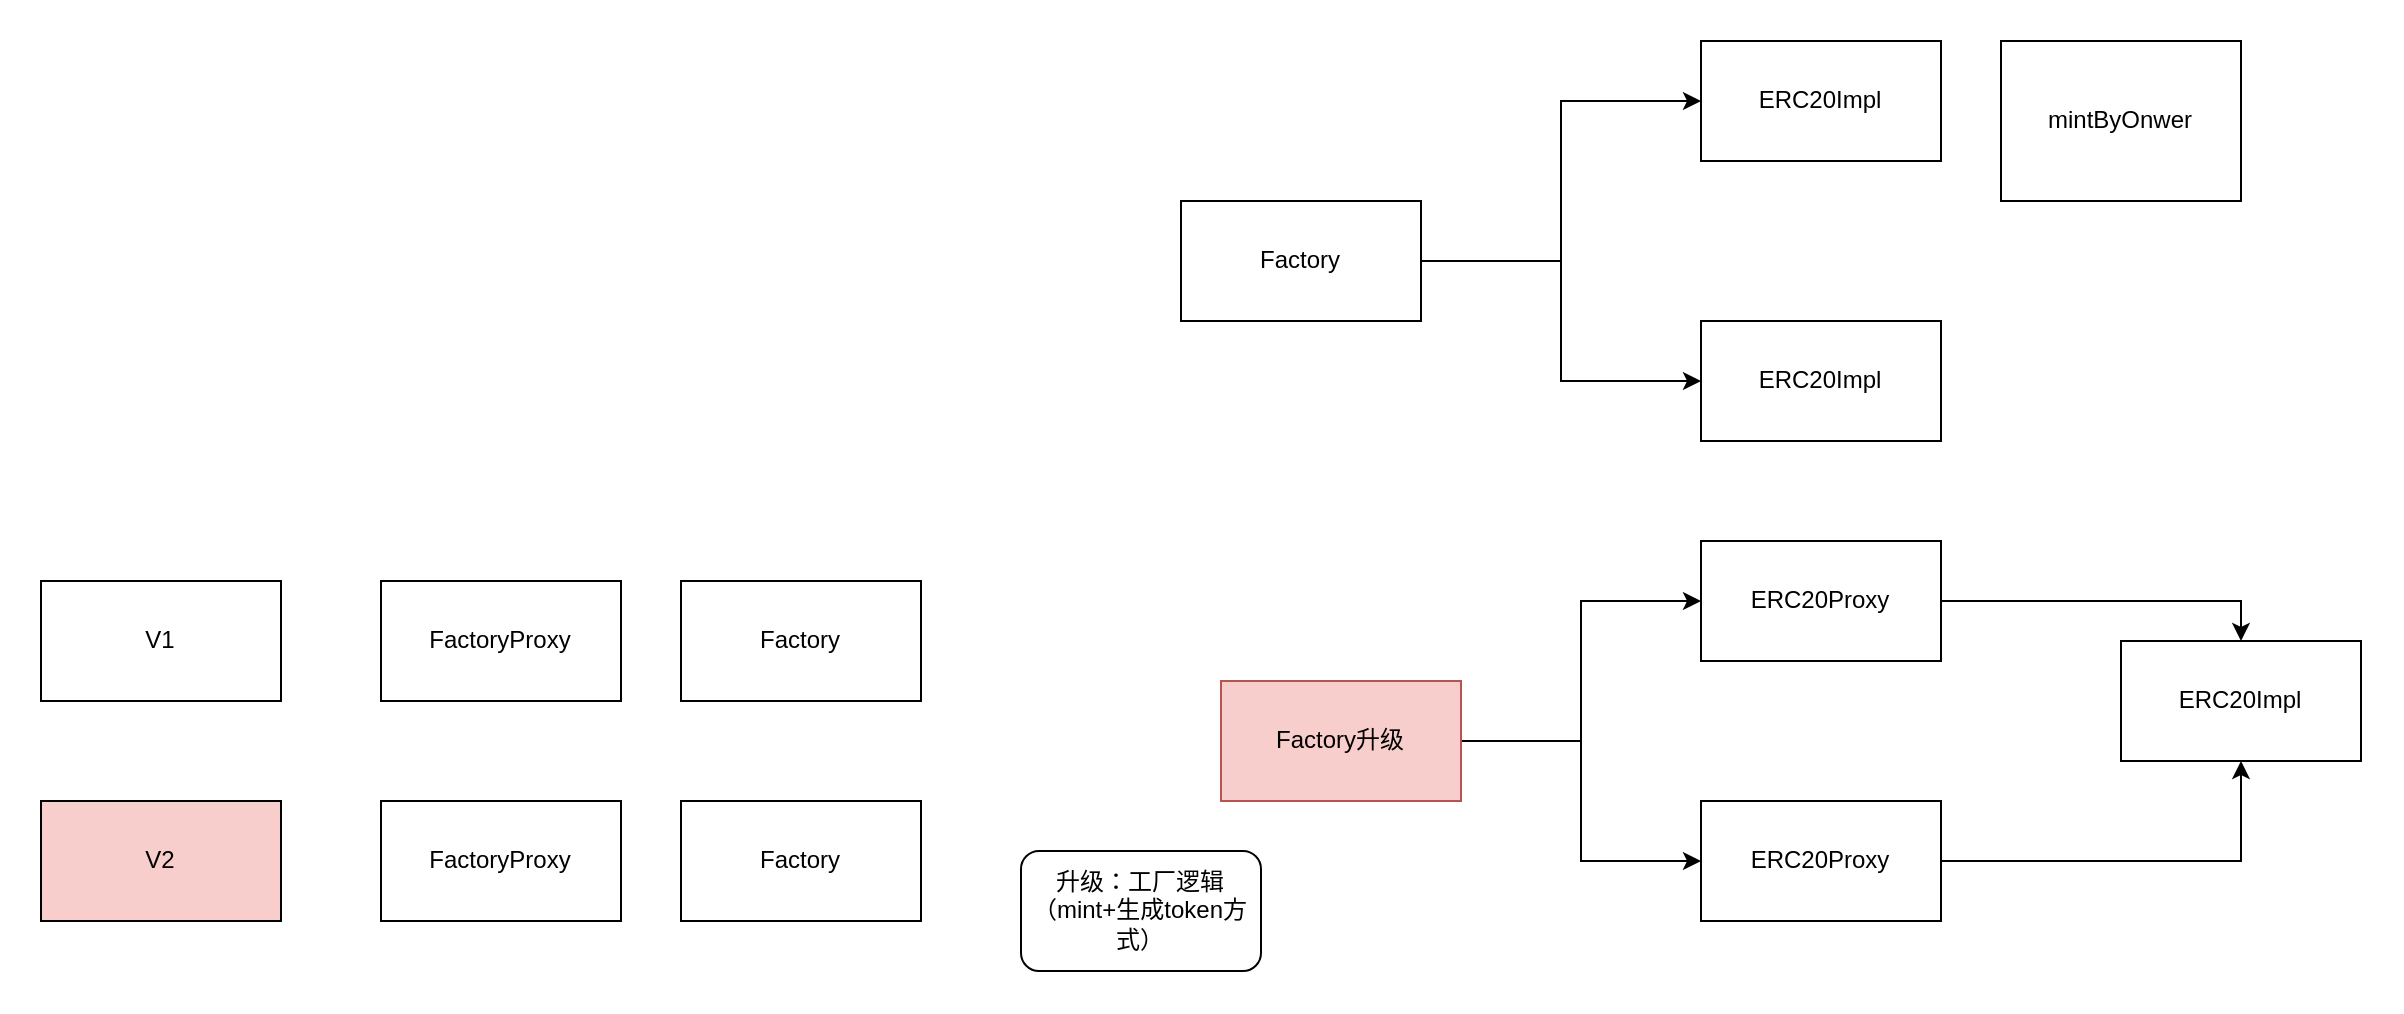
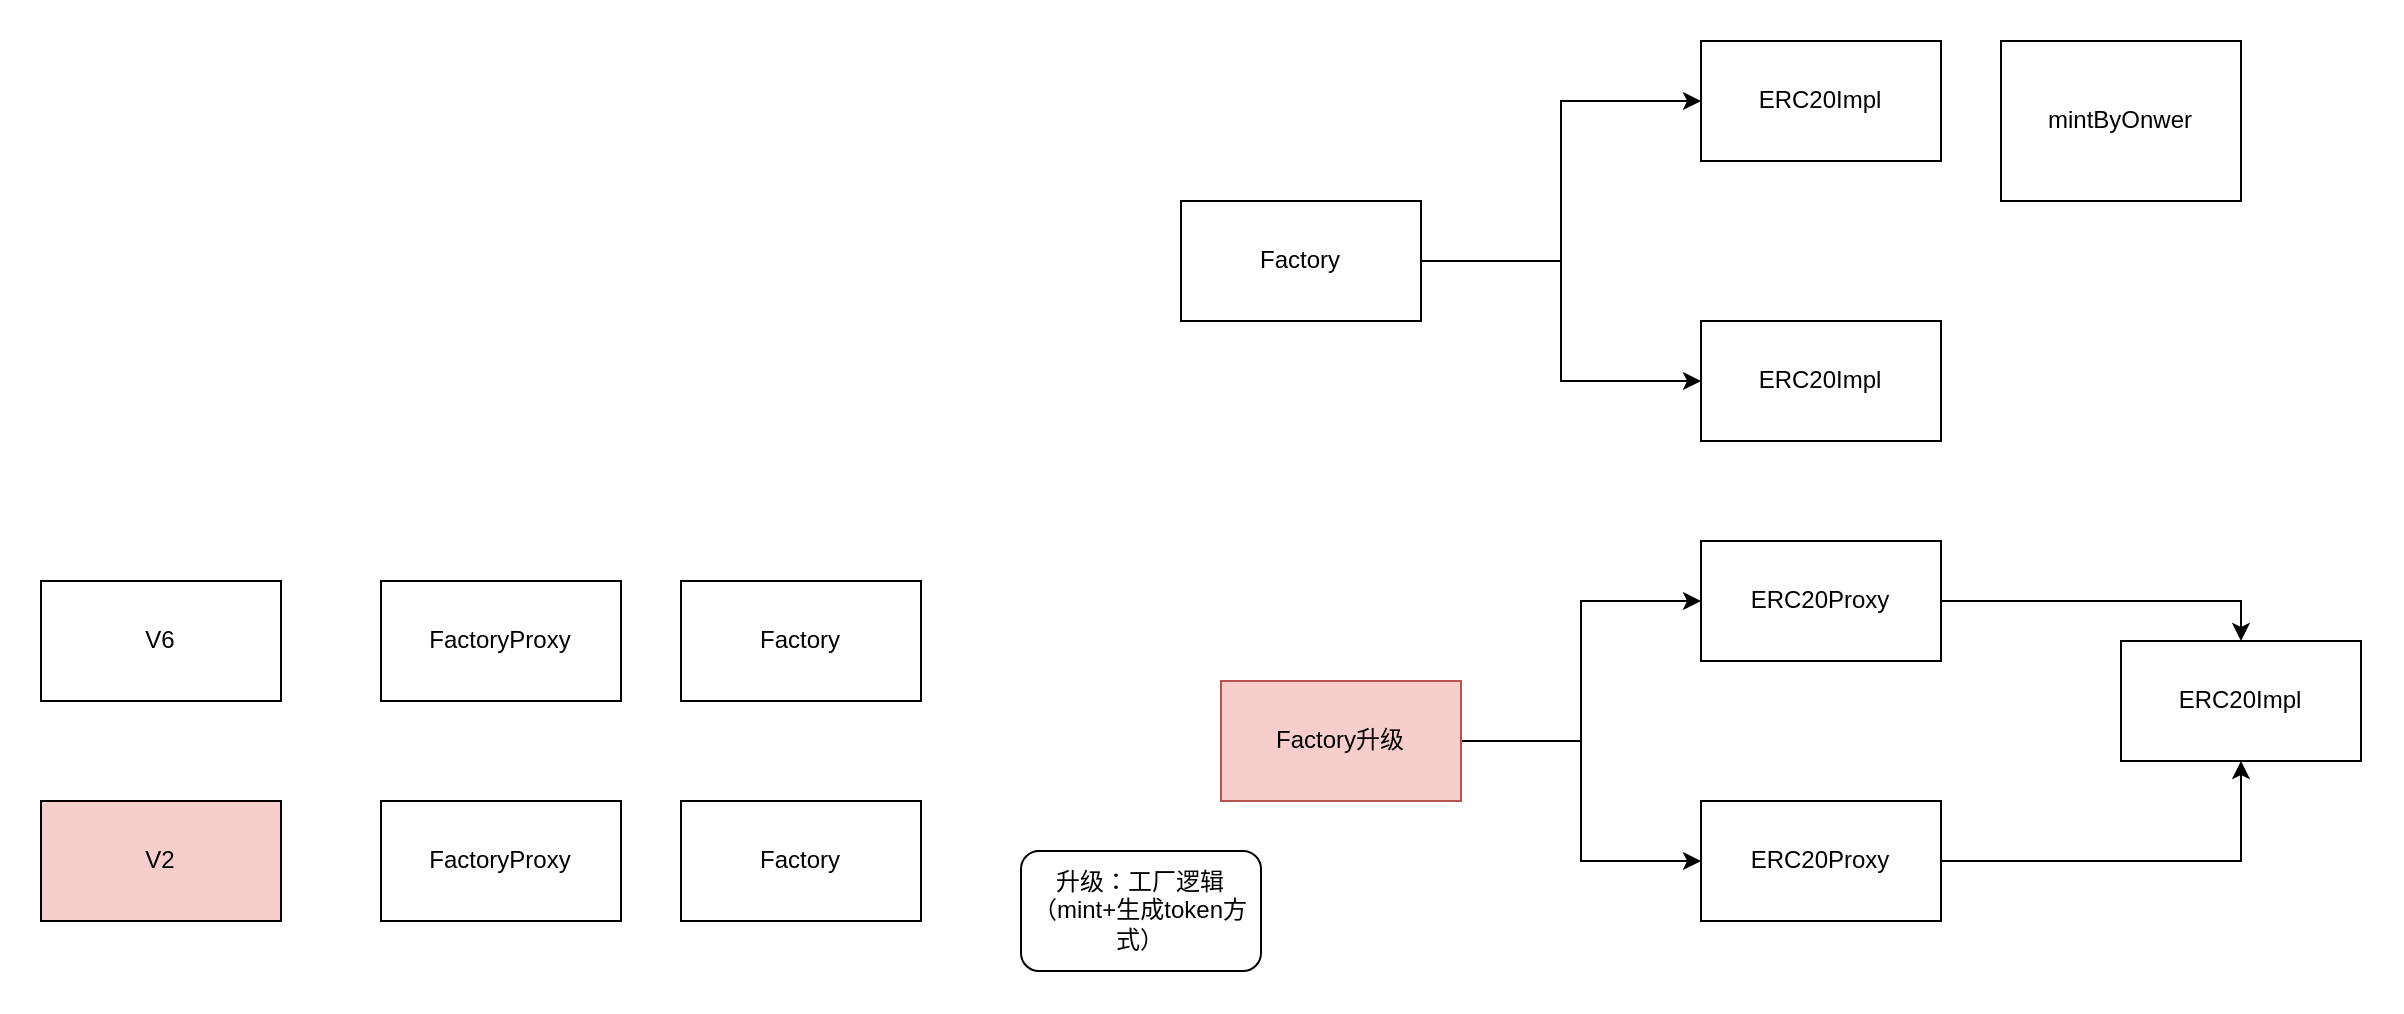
(161, 641) -> (161, 641)
